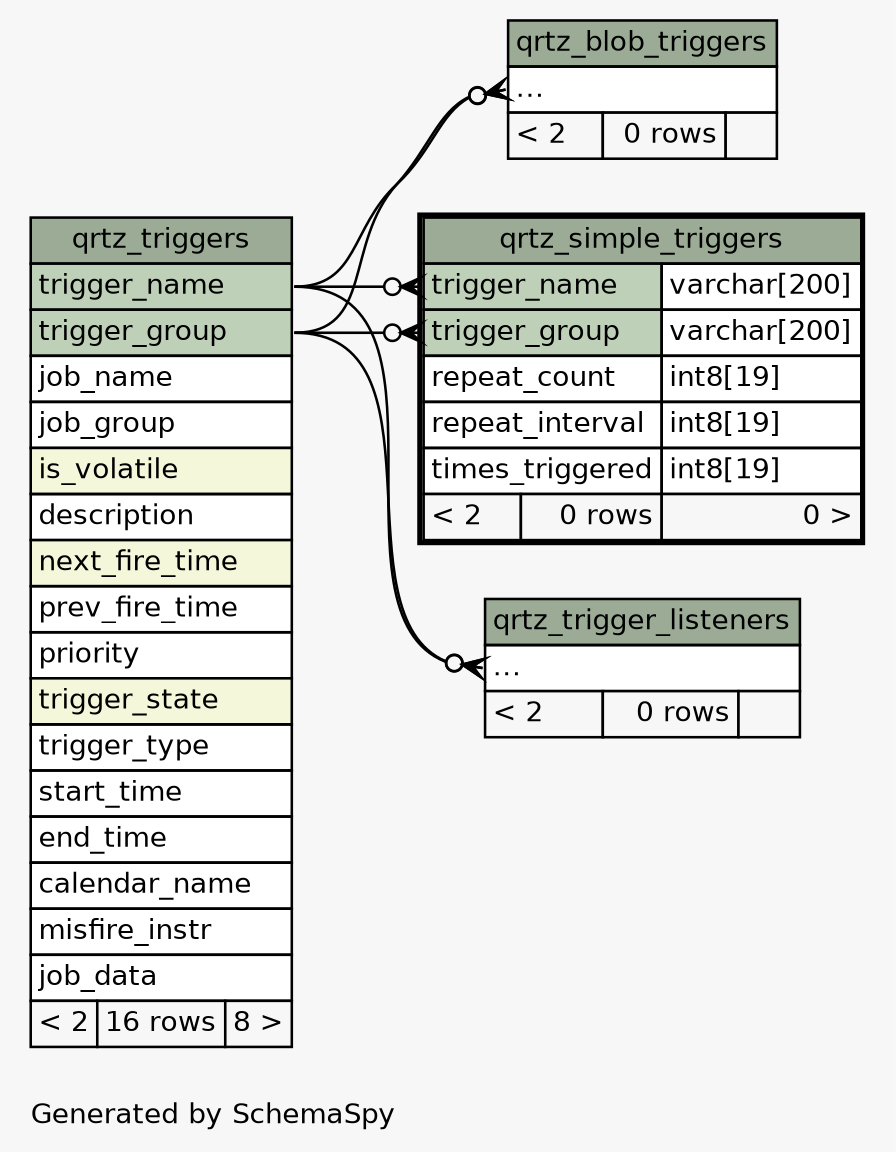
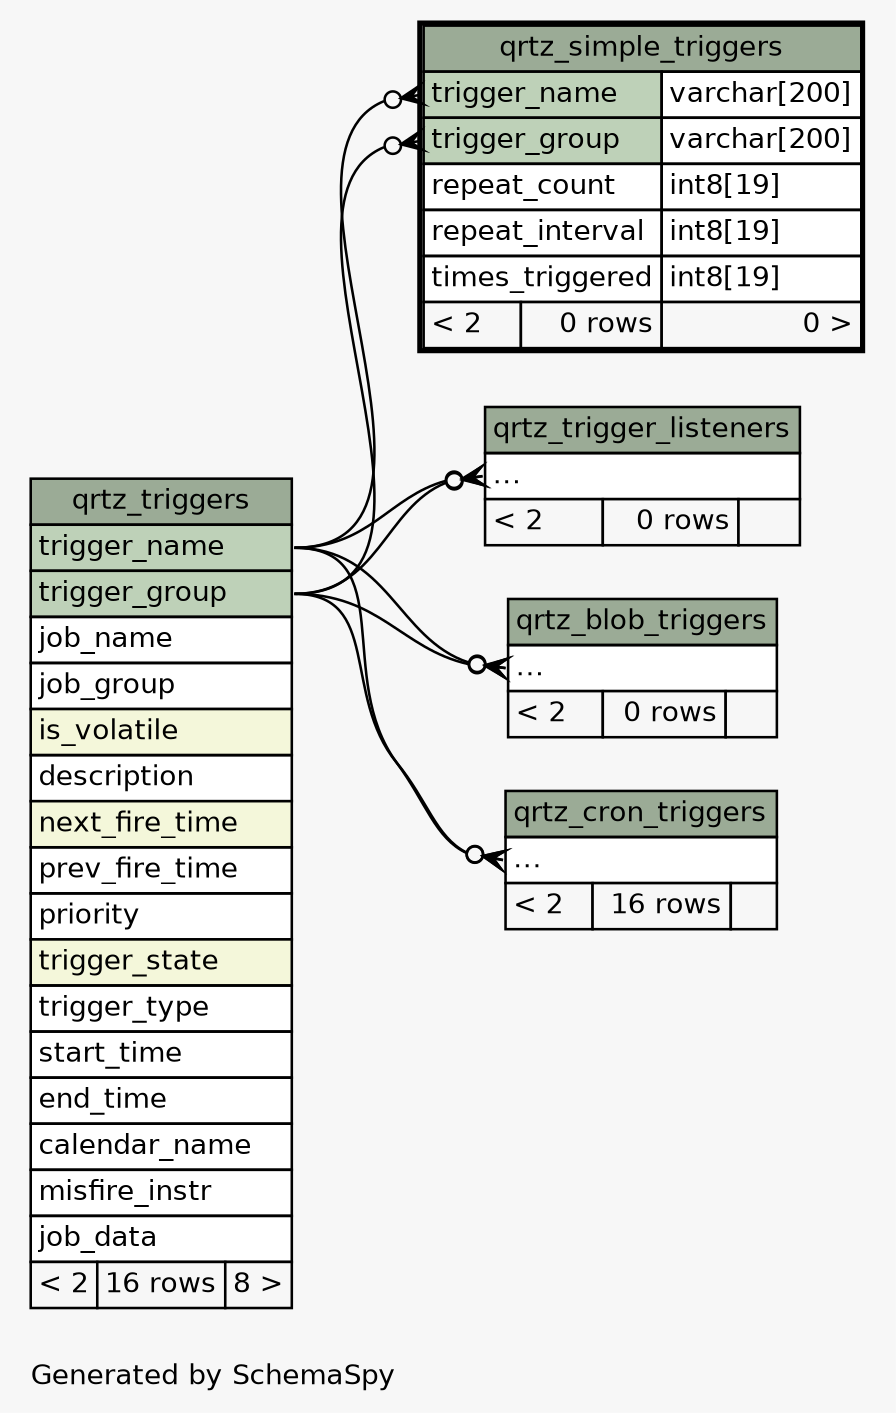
none -> (641, 860)
